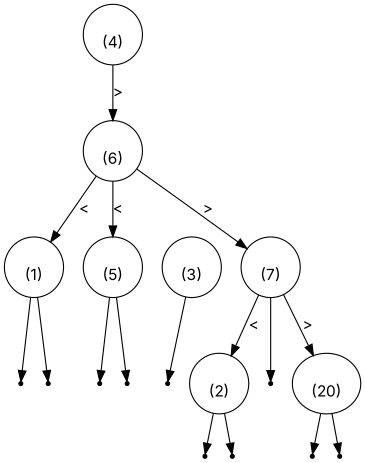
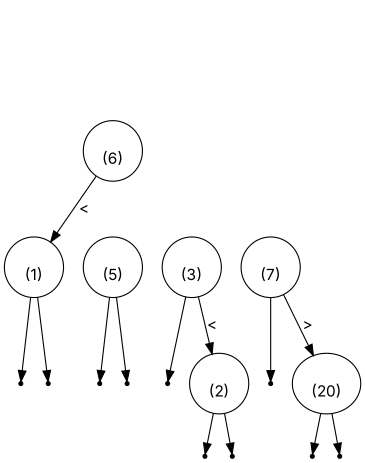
(113, 35) -> none
(113, 204) -> none
(188, 205) -> none
(247, 320) -> (204, 320)
